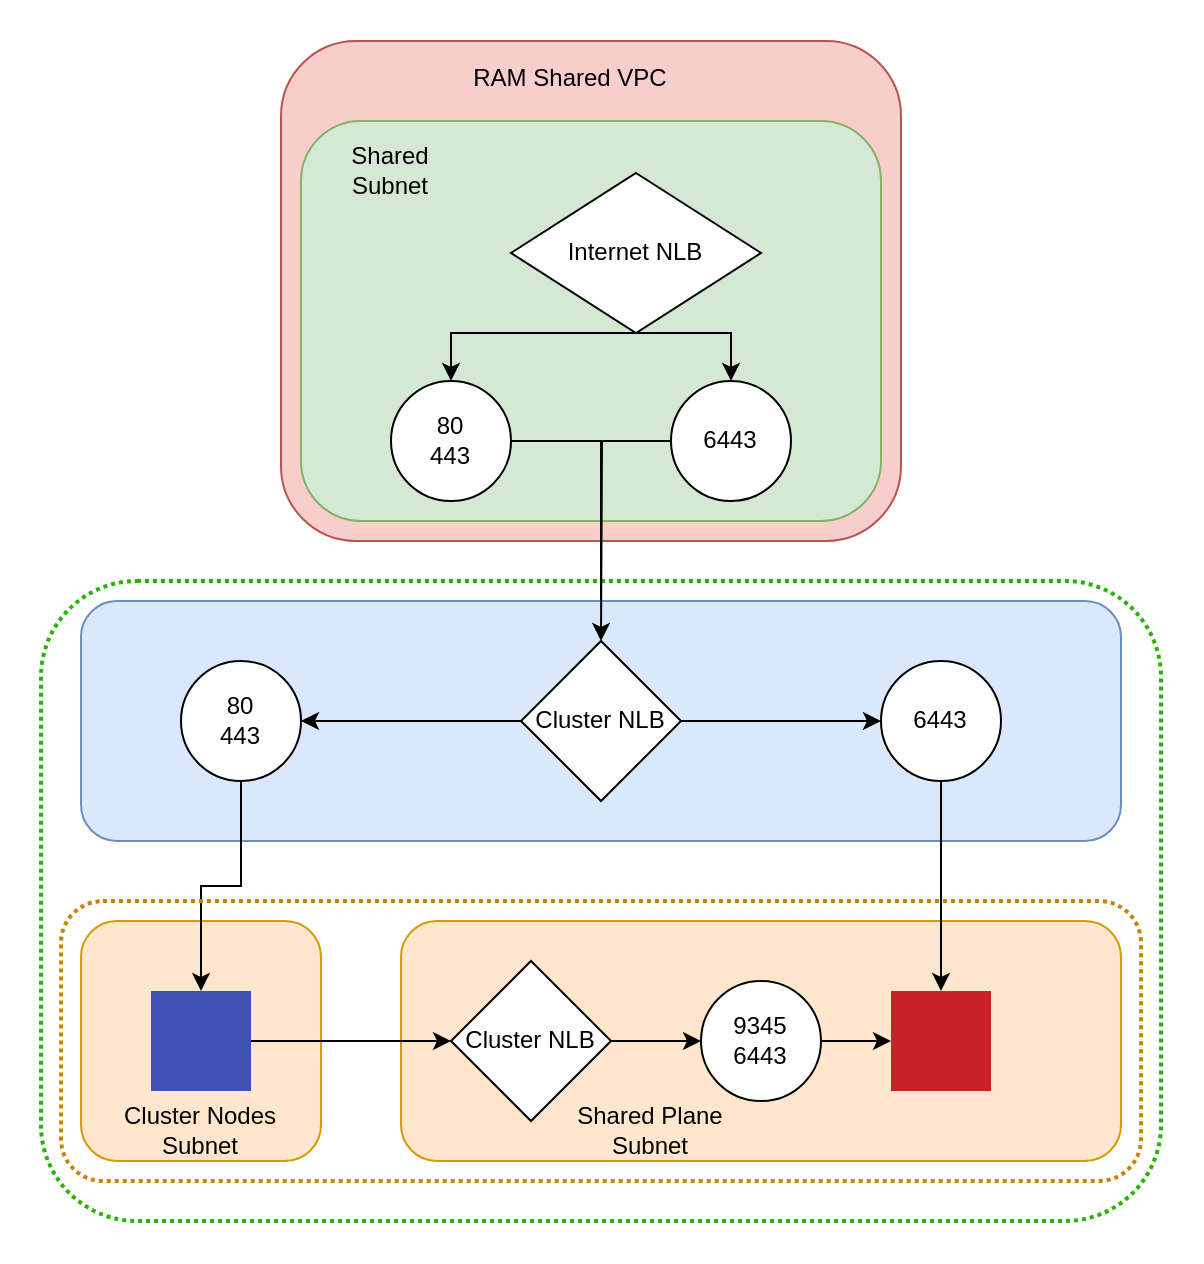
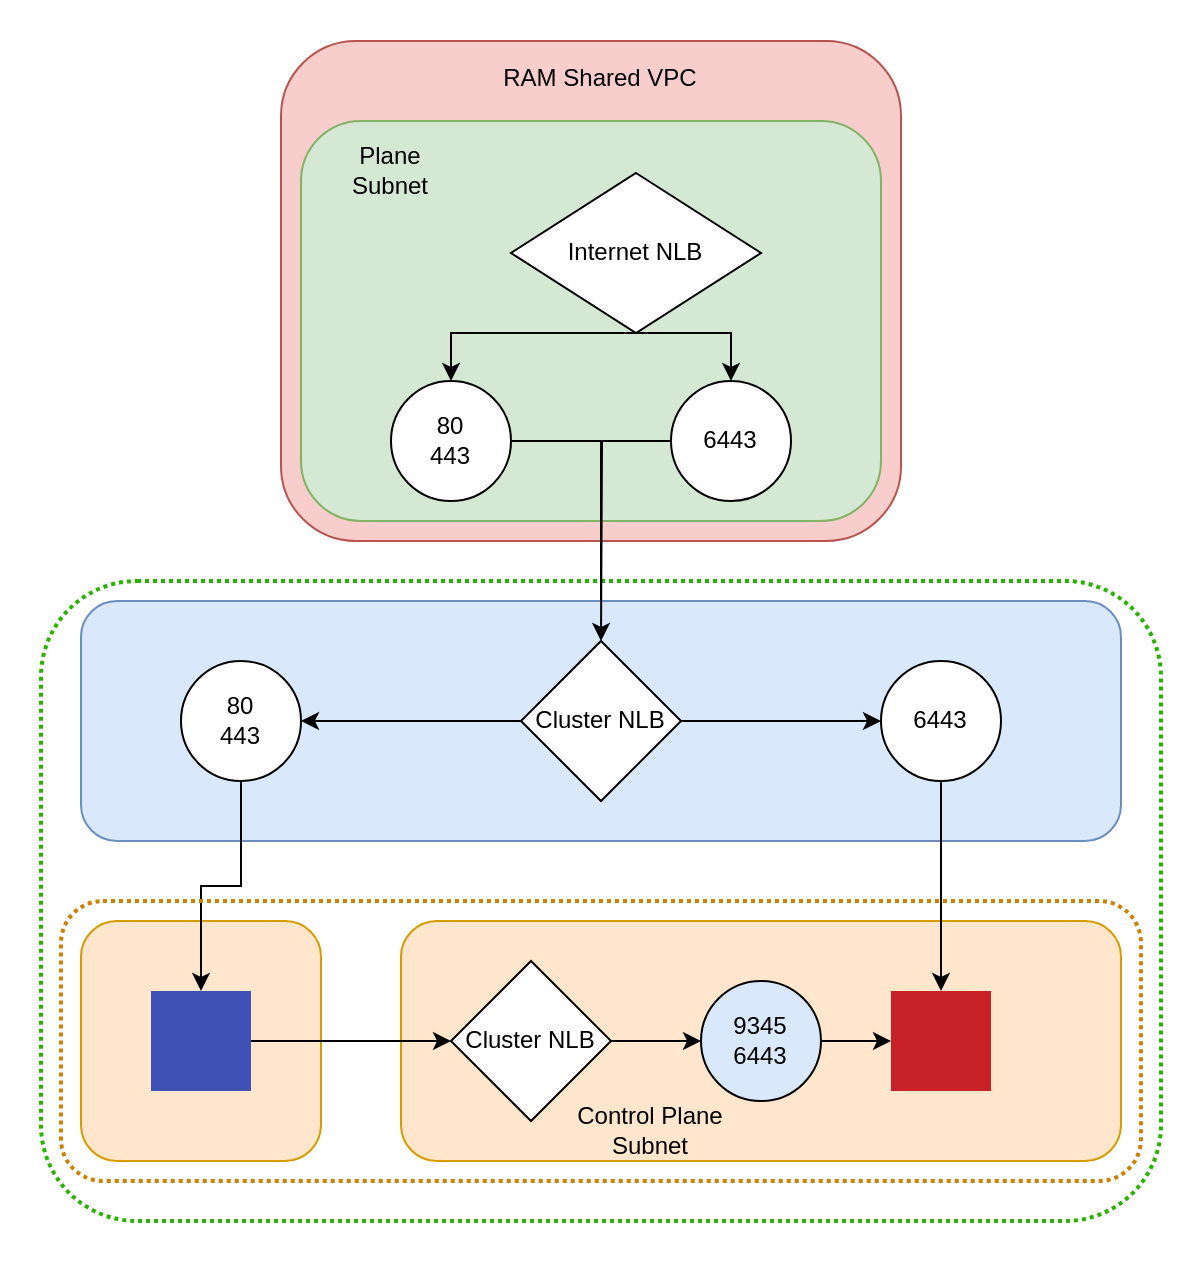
(571, 79) -> (601, 79)
(391, 171) -> (391, 171)
(761, 1041) -> (761, 1041)
(201, 1131) -> none
(651, 1131) -> (651, 1131)
